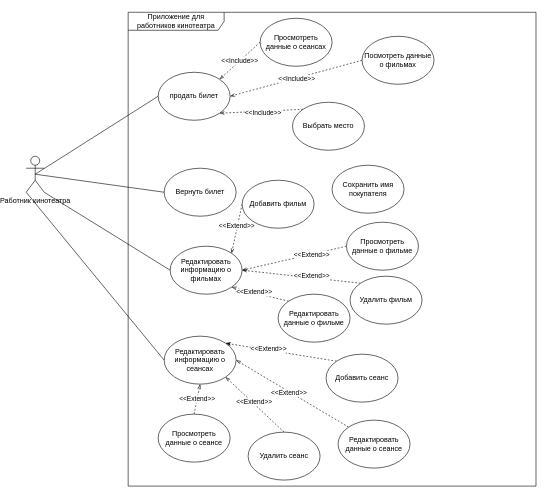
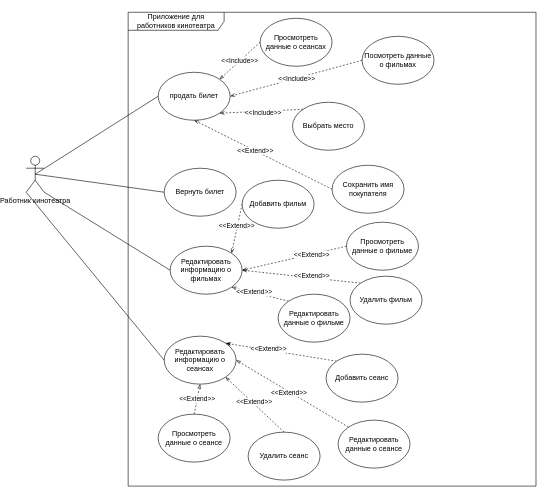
none -> (262, 154)
